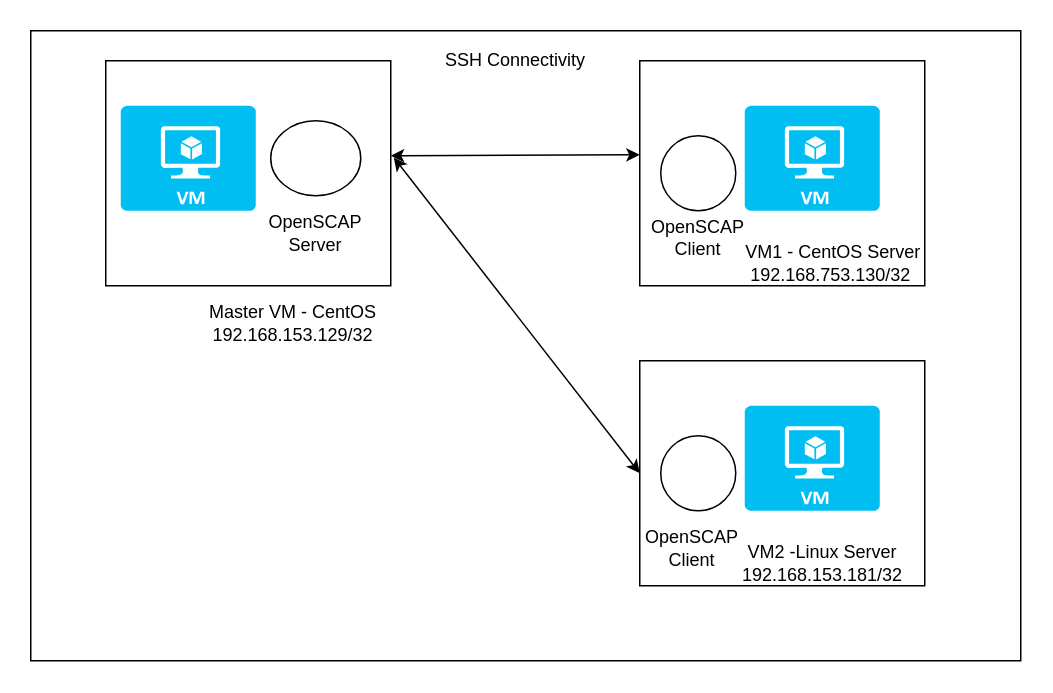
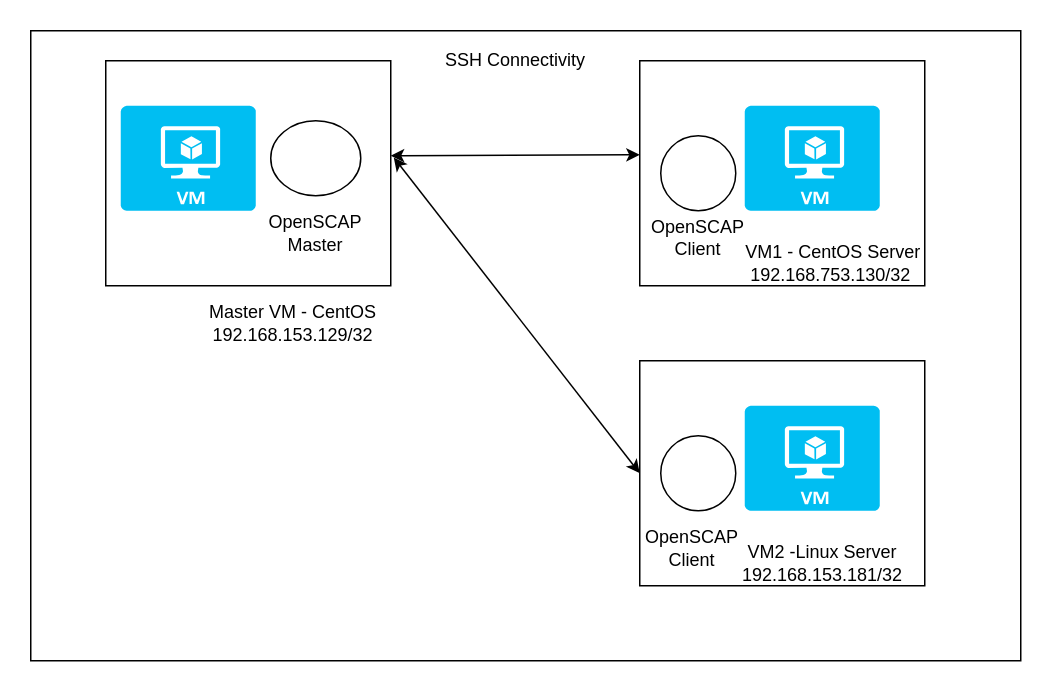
(316, 233) -> (316, 233)
